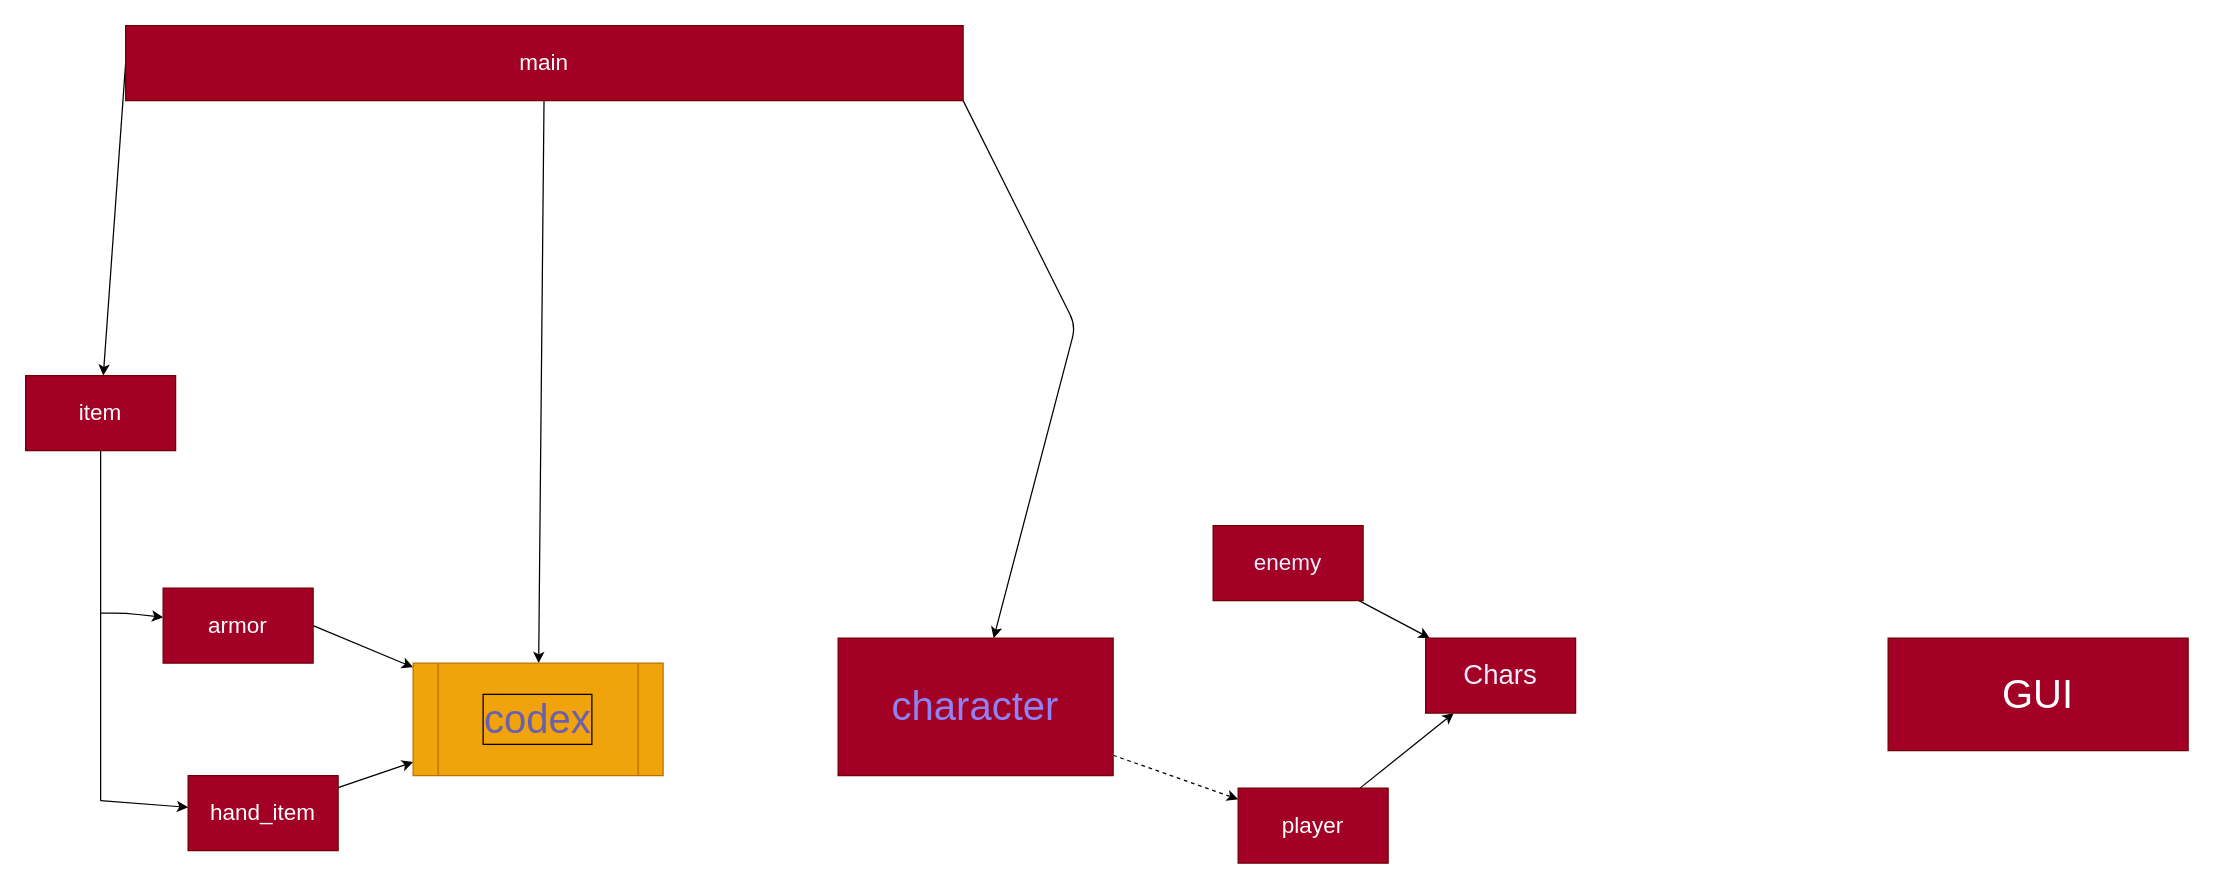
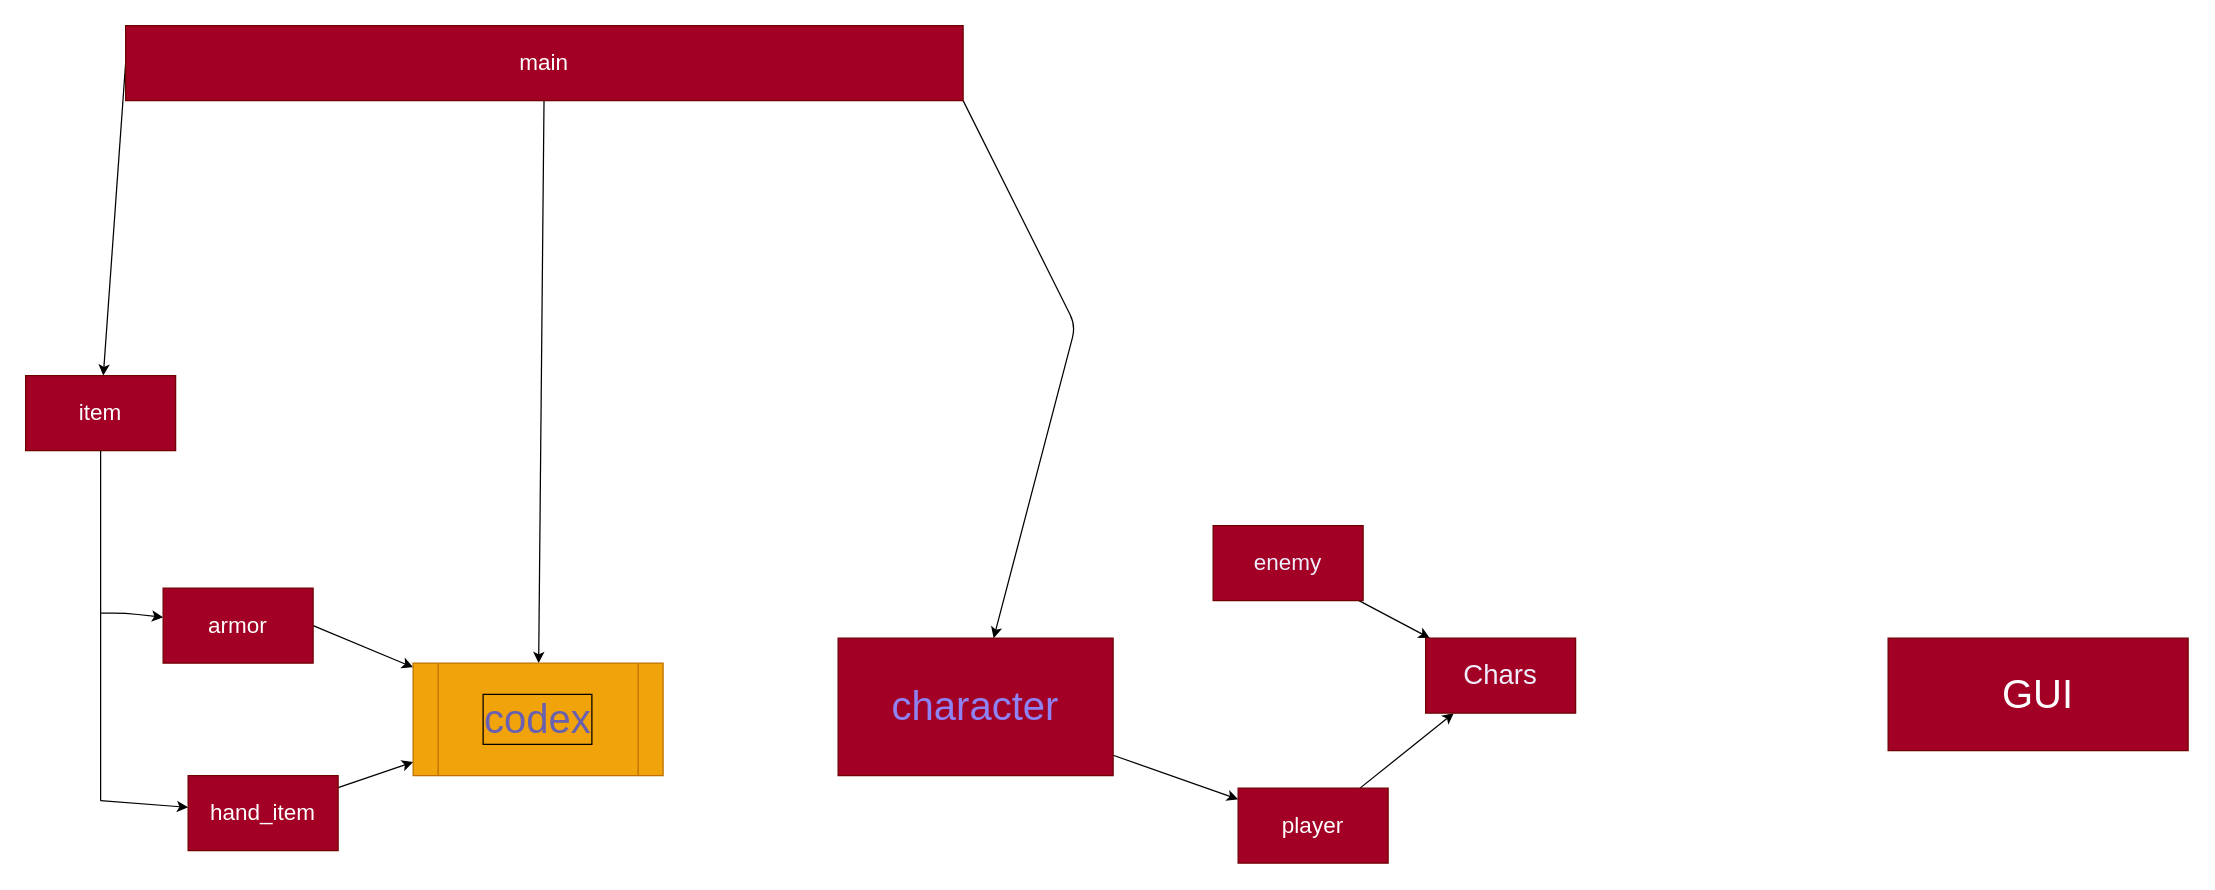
(1171, 776) -> (1171, 776)
